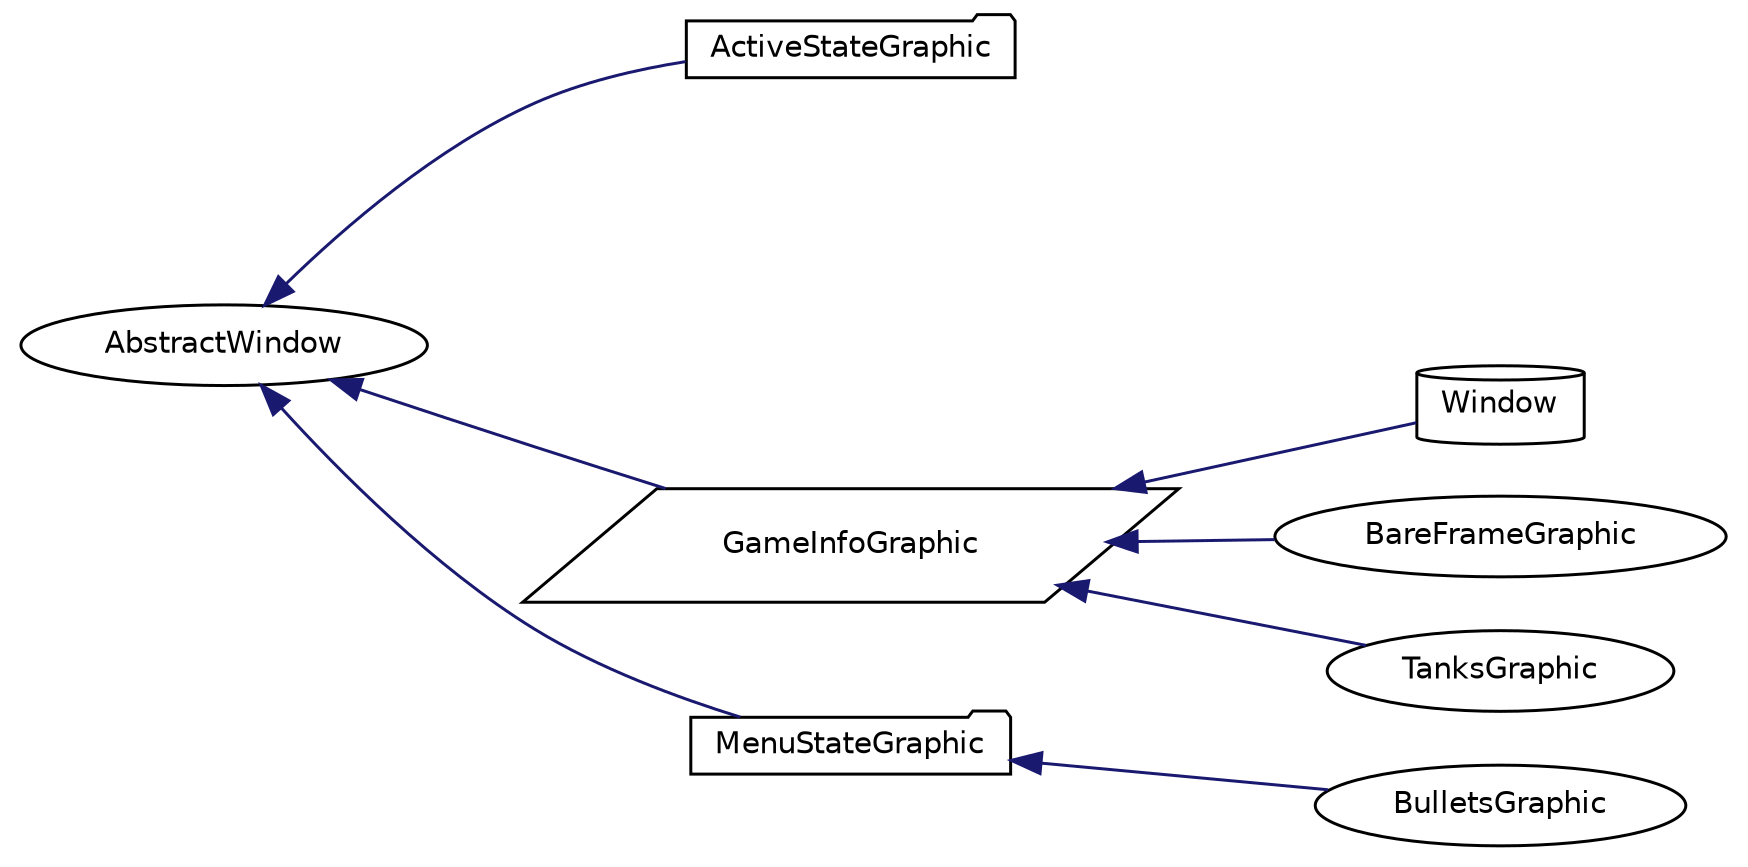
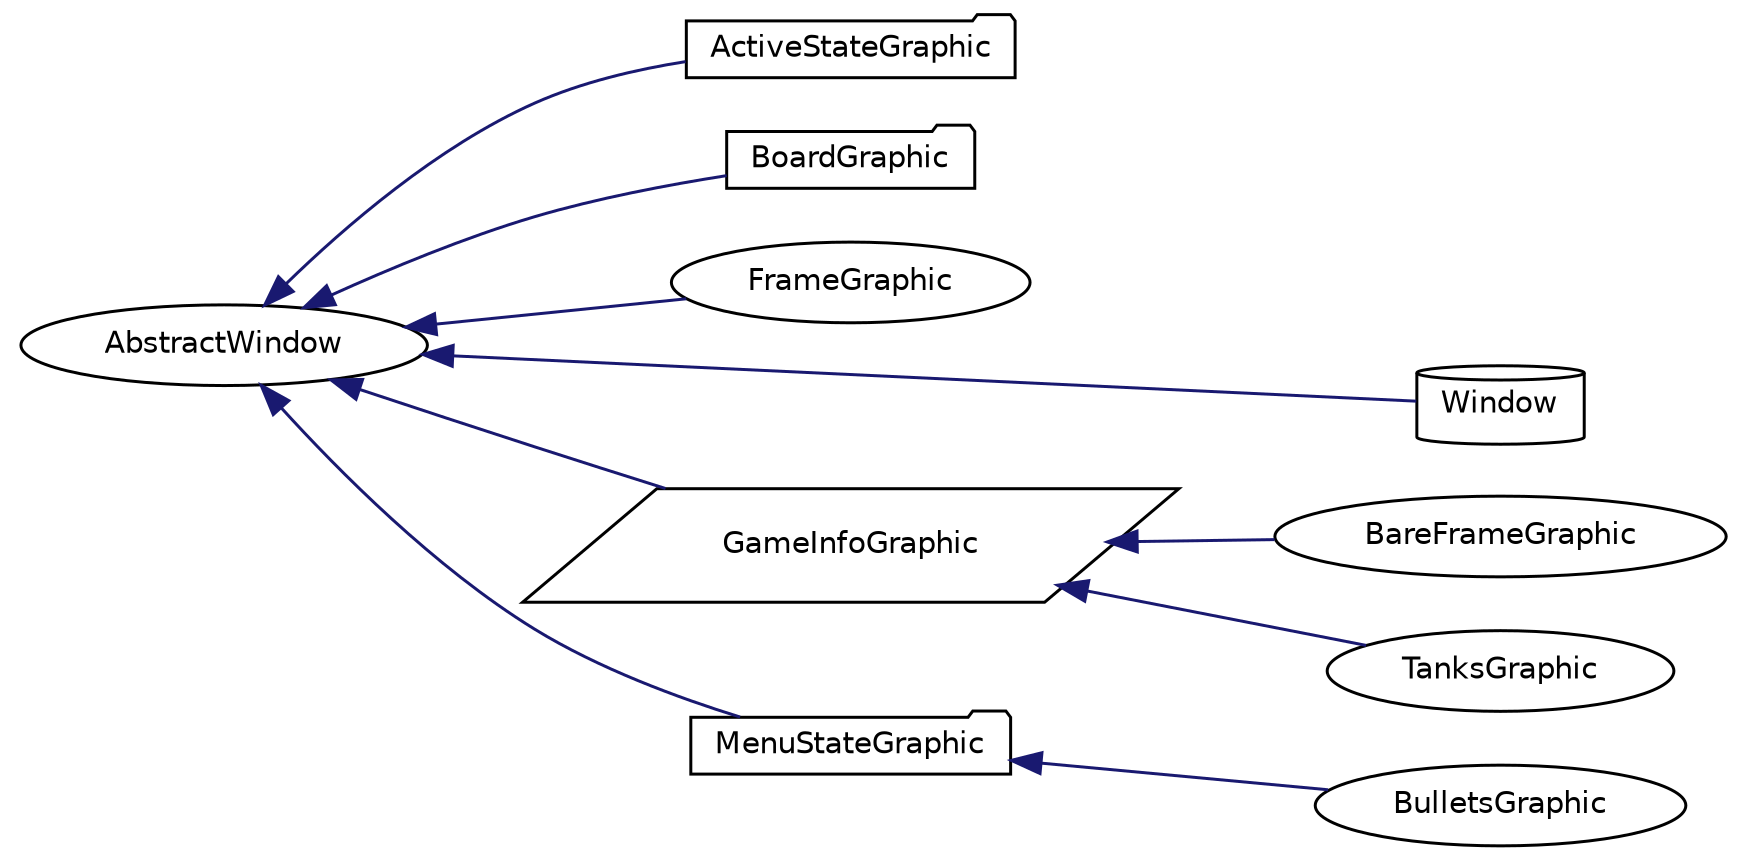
none -> (851, 160)
none -> (851, 282)
(1280, 452) -> (935, 379)
